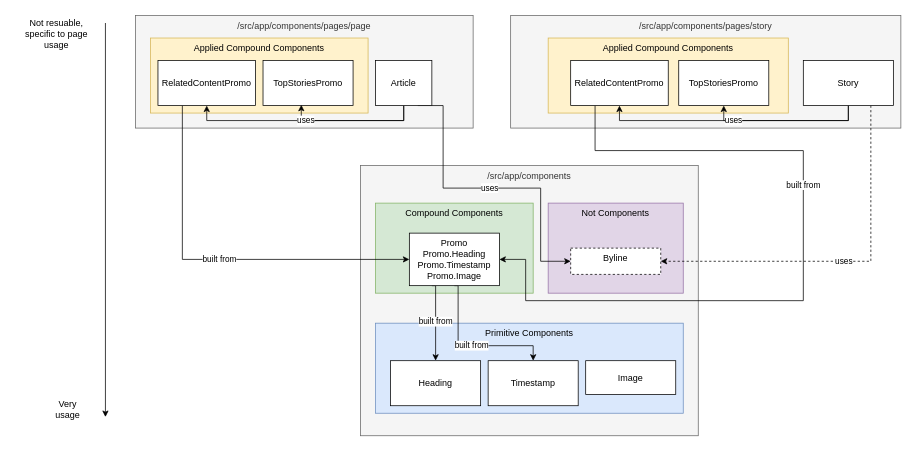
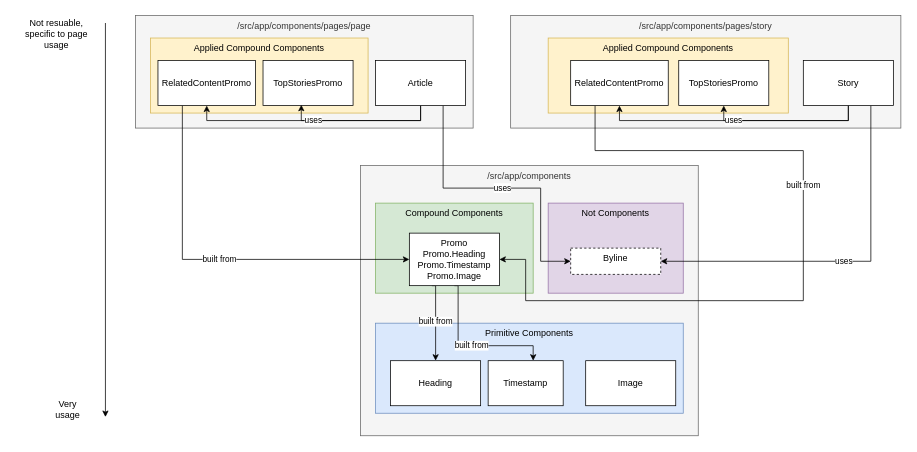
(404, 83) -> (420, 83)
(870, 194) -> (870, 194)
(630, 377) -> (630, 383)
(533, 383) -> (525, 383)
